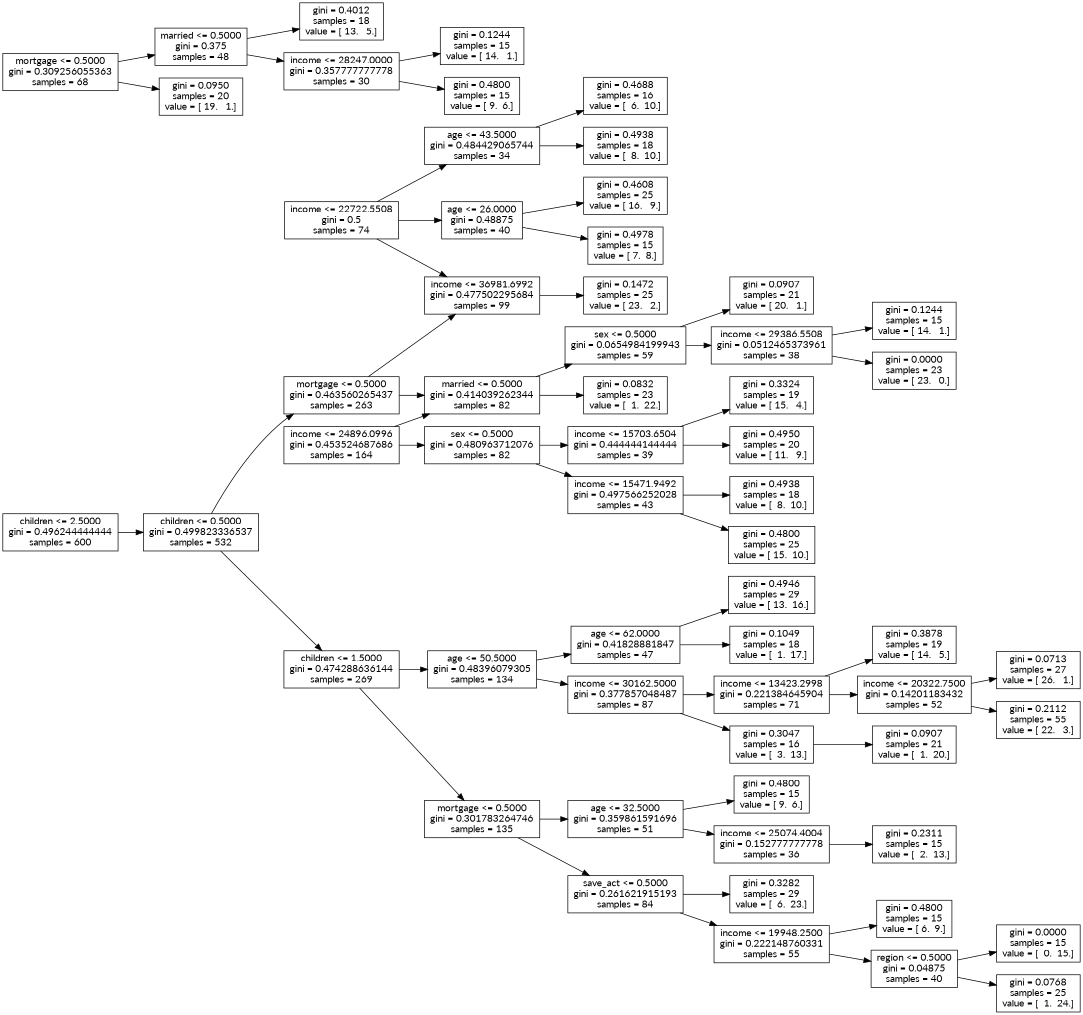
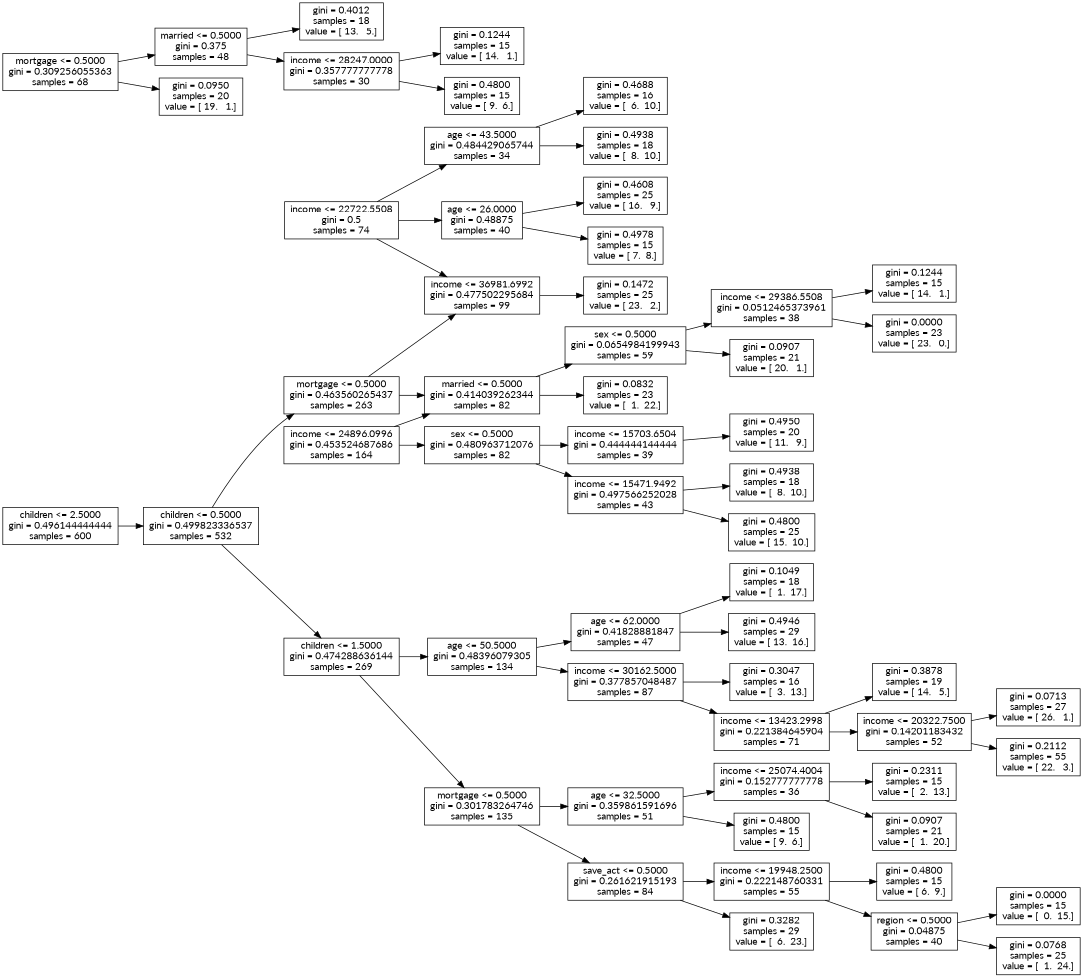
(772, 395) -> none
(60, 532) -> (60, 526)
(839, 745) -> (845, 808)
